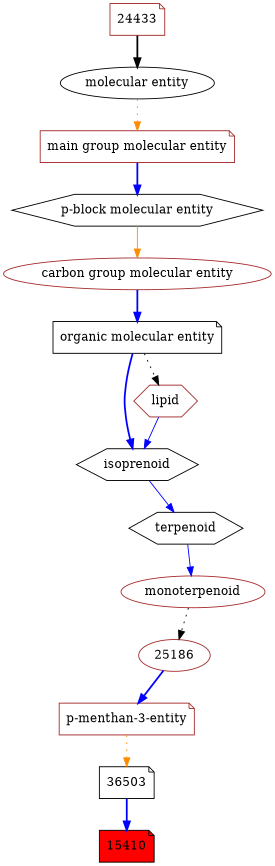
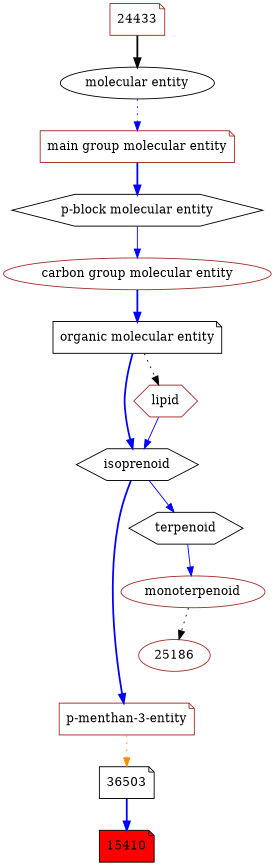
(137, 111) -> (137, 111)
(137, 238) -> (137, 238)
(154, 683) -> (113, 587)
